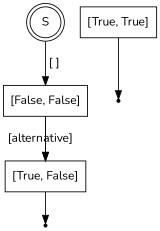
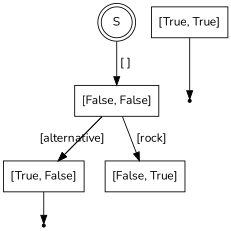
none -> (145, 176)
